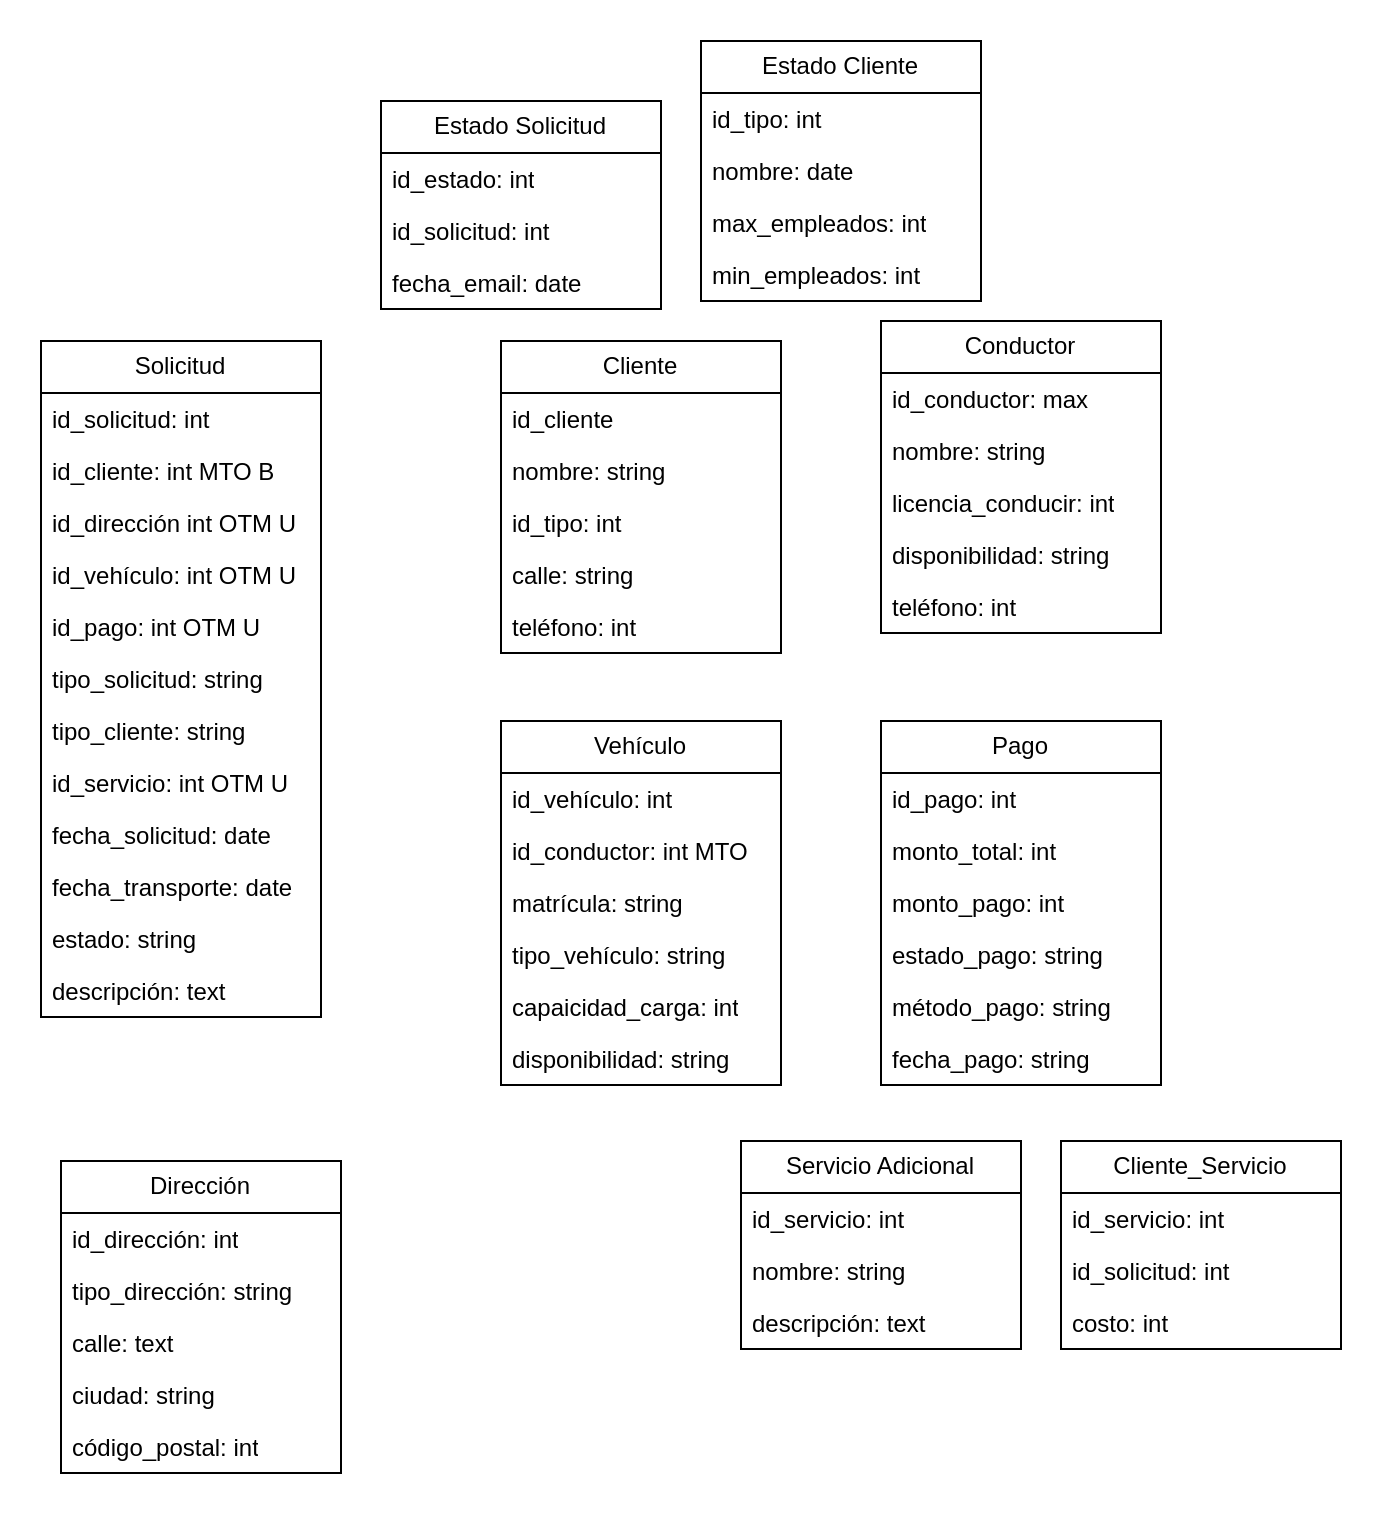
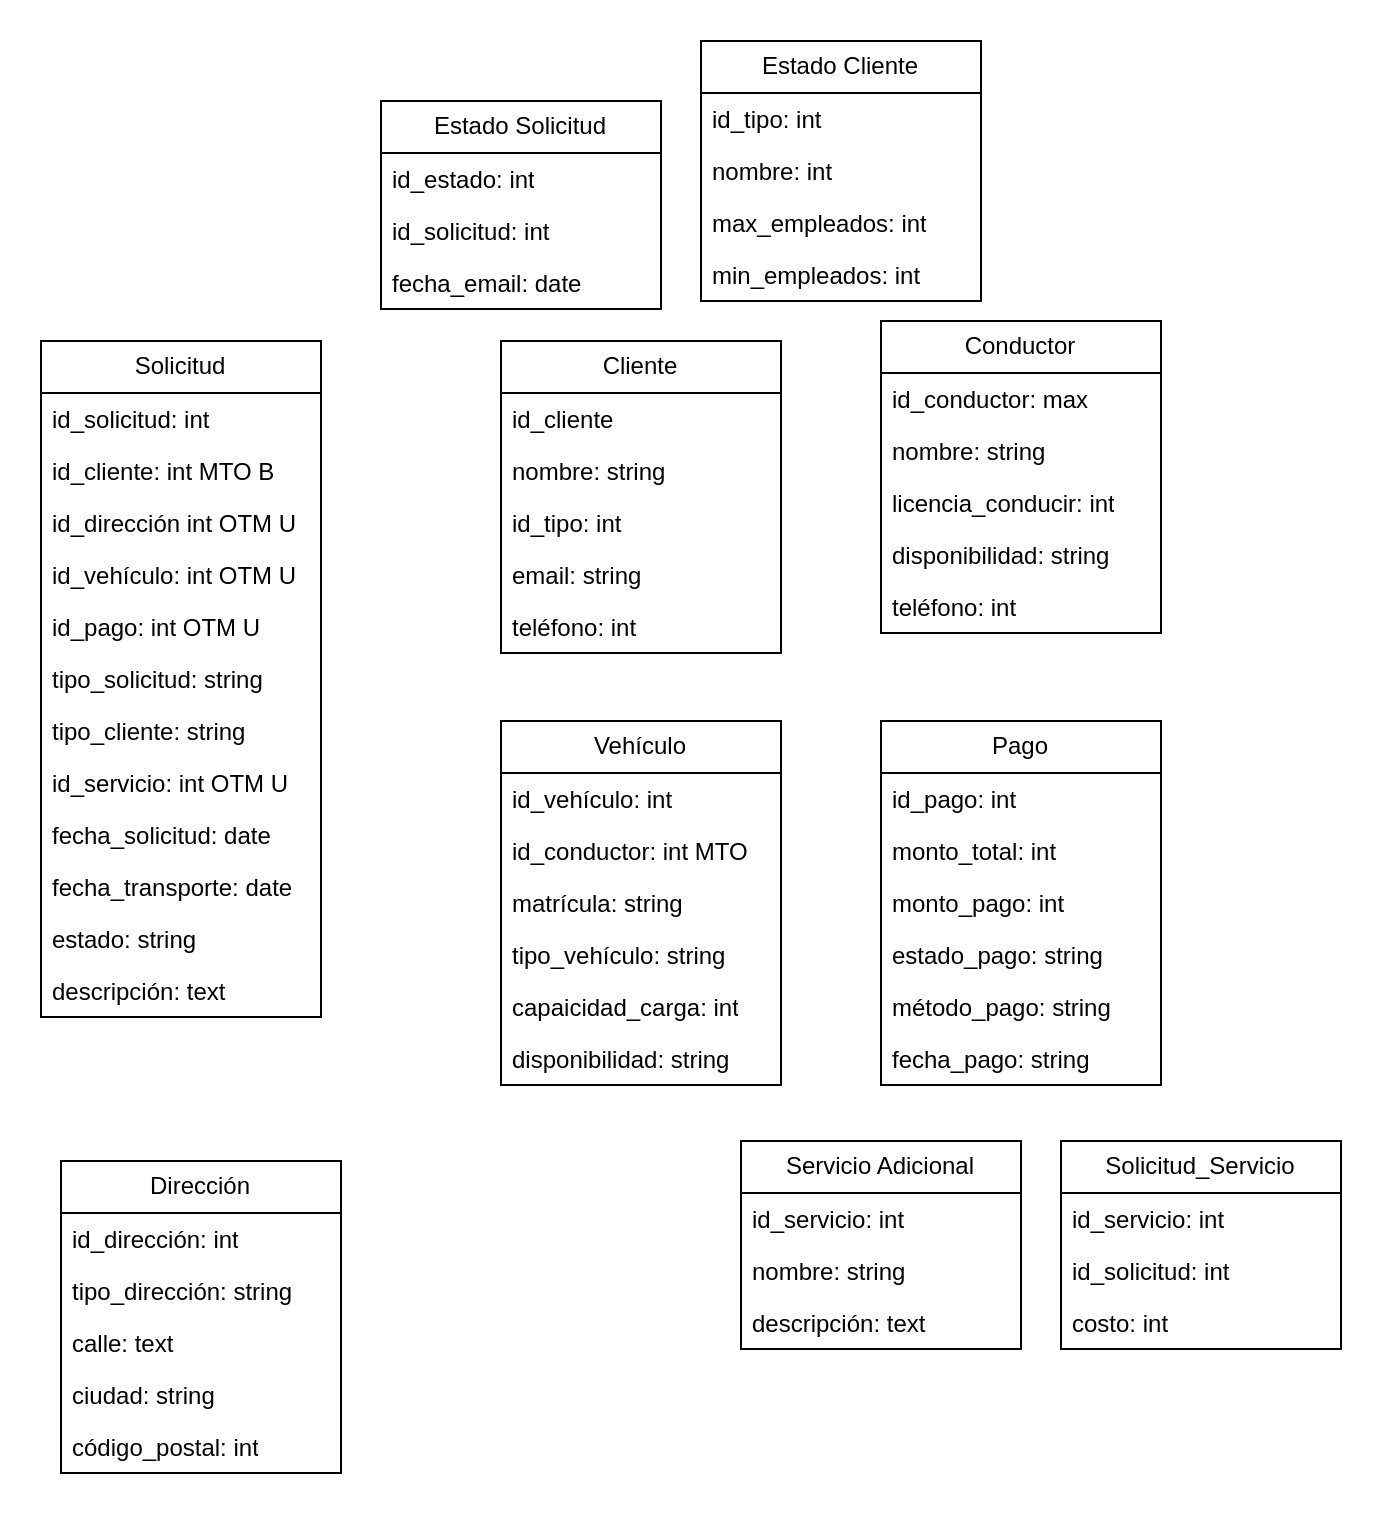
(787, 173) -> (778, 173)
(585, 577) -> (585, 577)
(1201, 1167) -> (1201, 1167)
